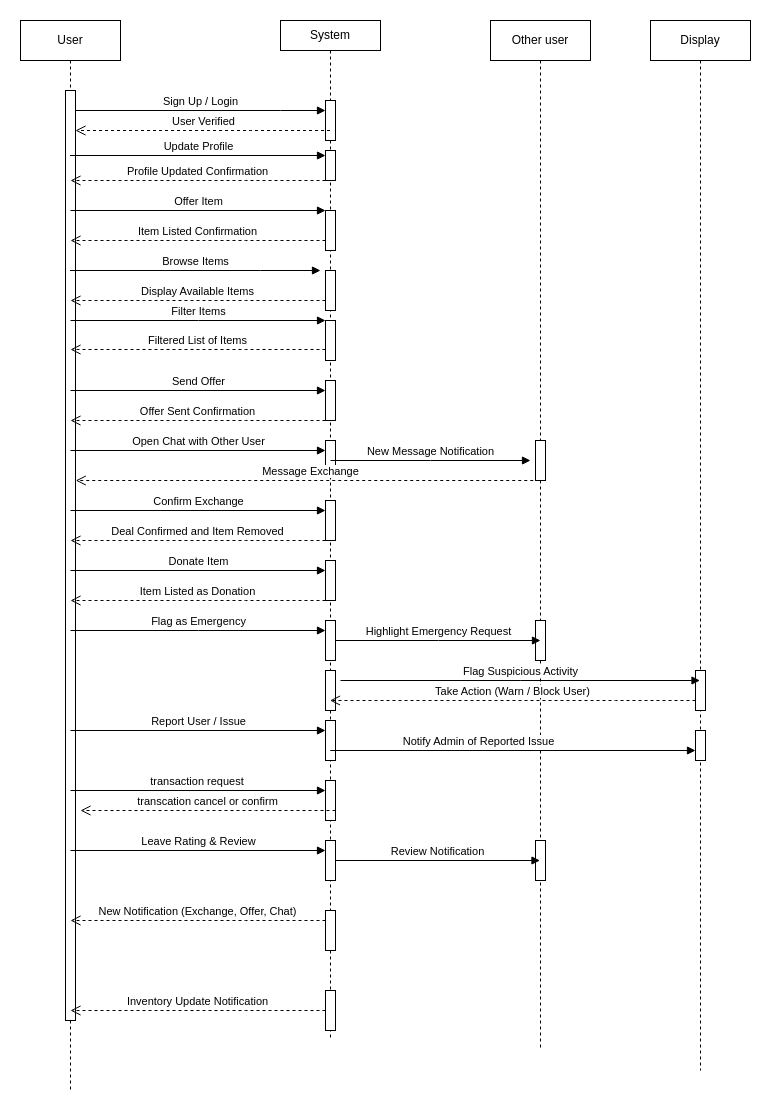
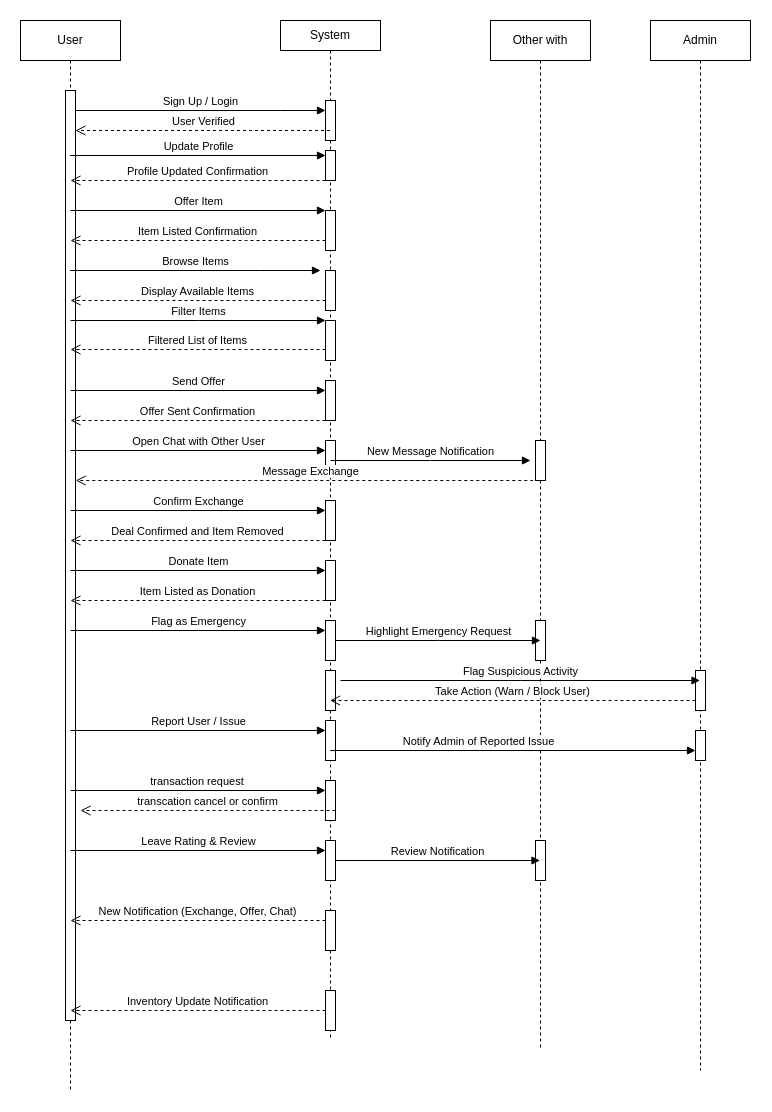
(541, 41) -> (541, 41)
(701, 41) -> (701, 41)
